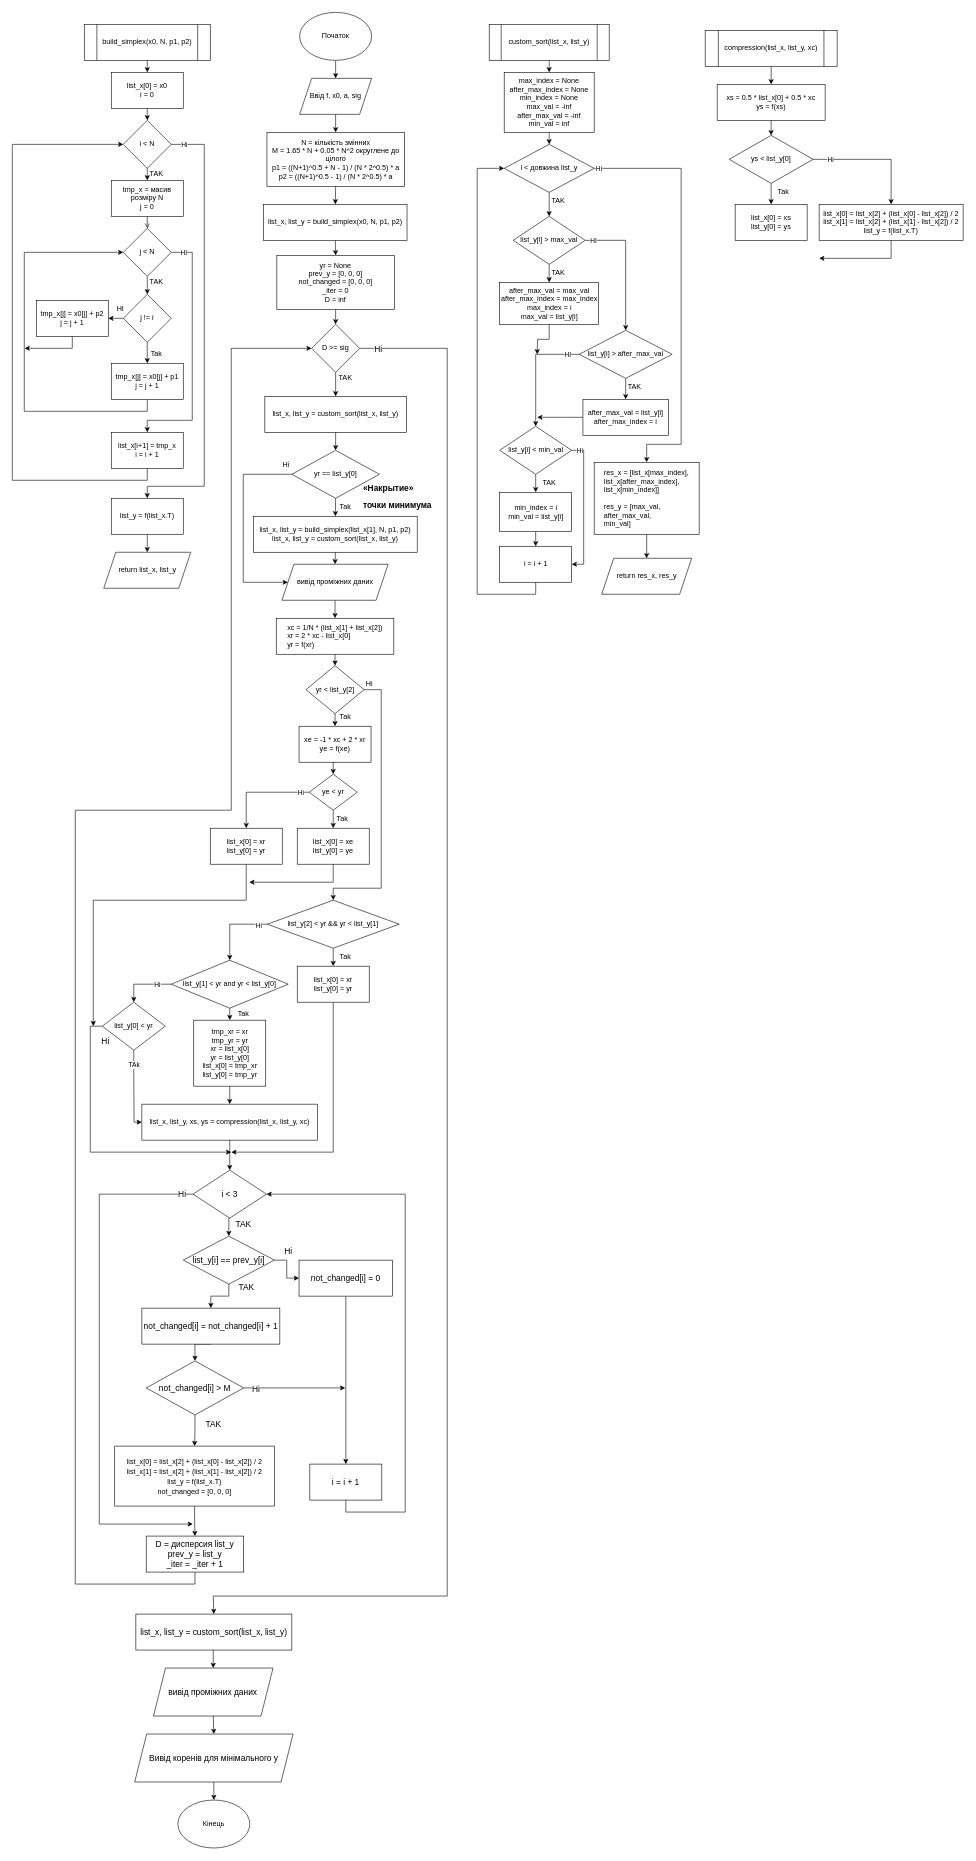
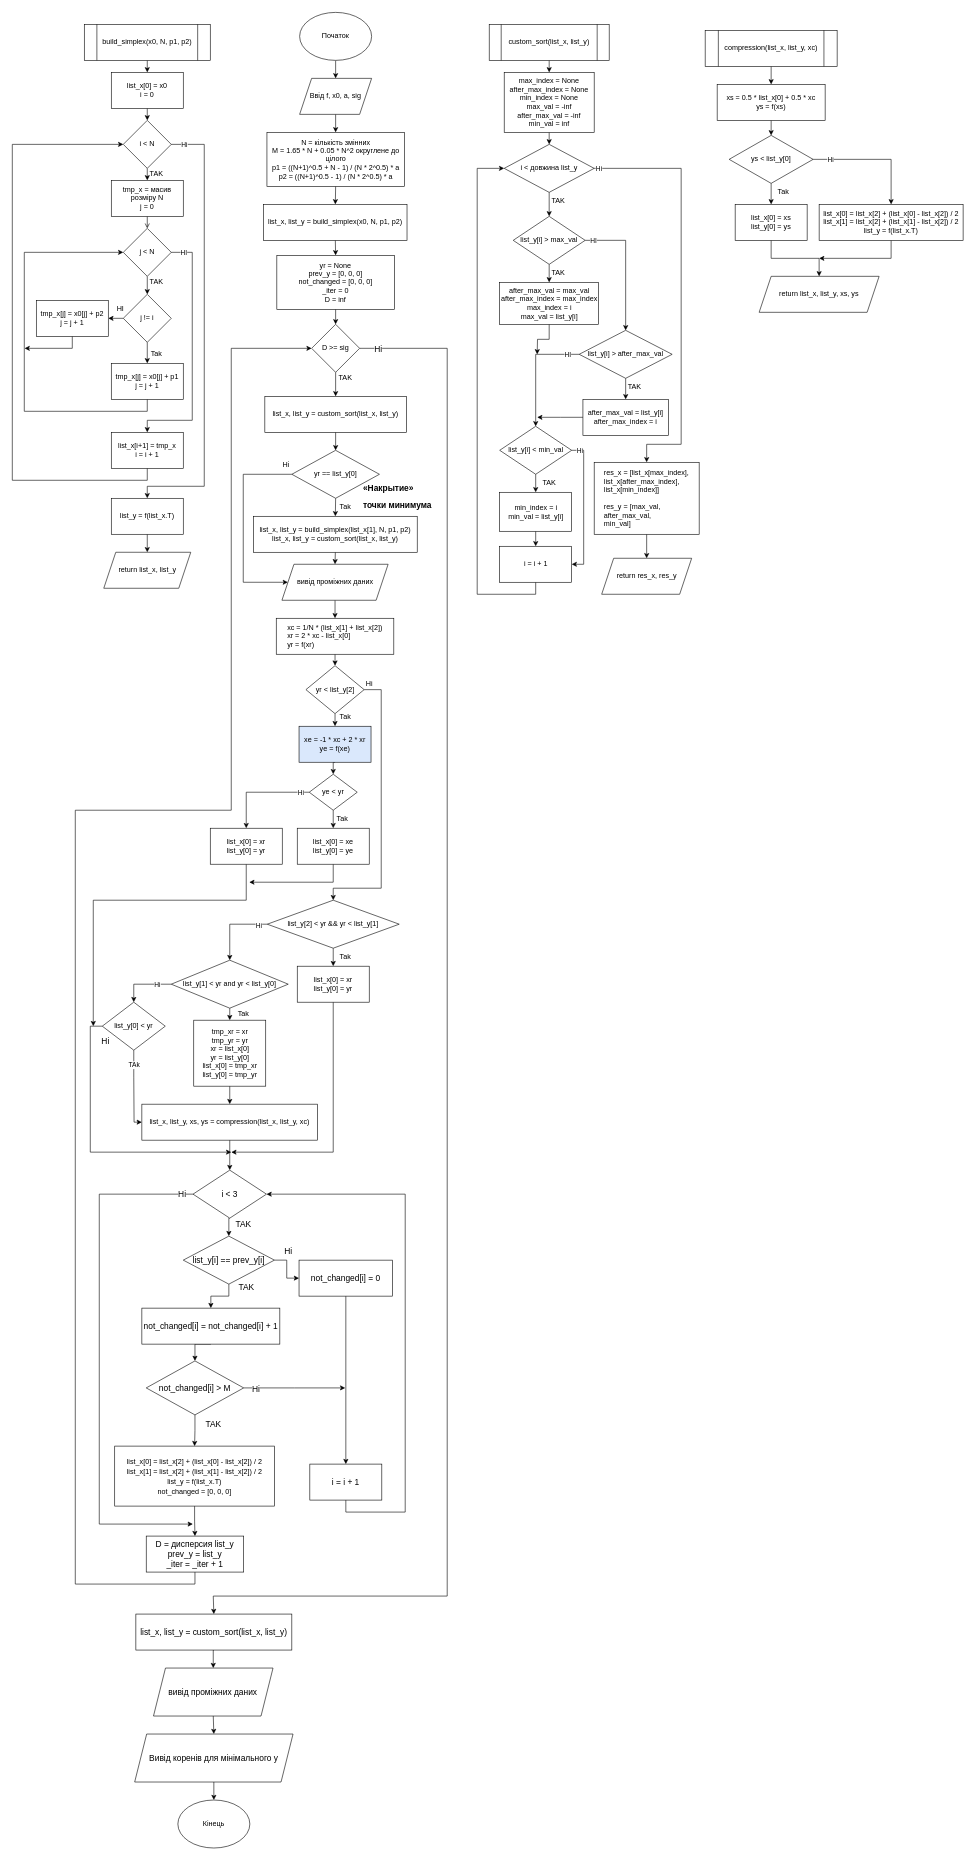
none -> (818, 258)
none -> (819, 294)
(335, 744) -> (335, 744)
